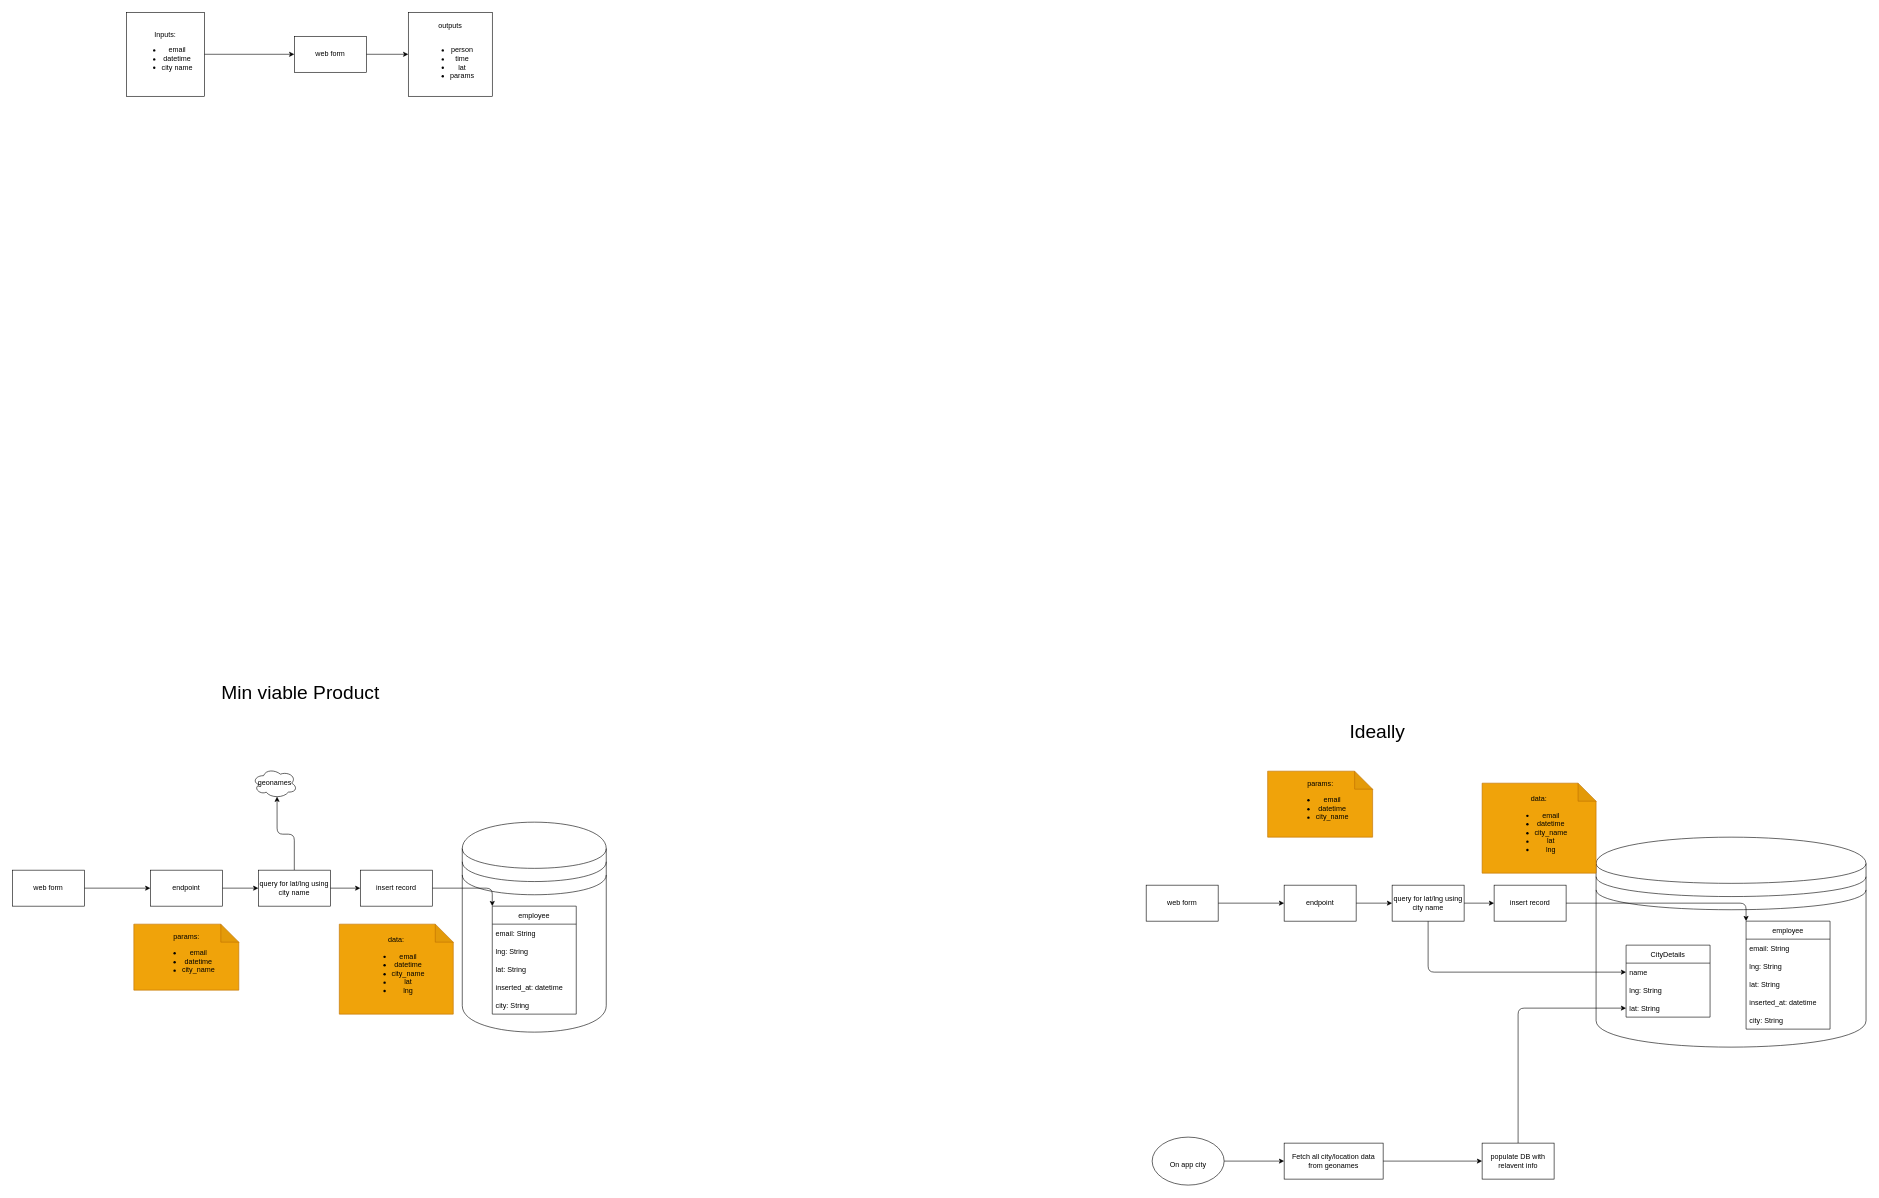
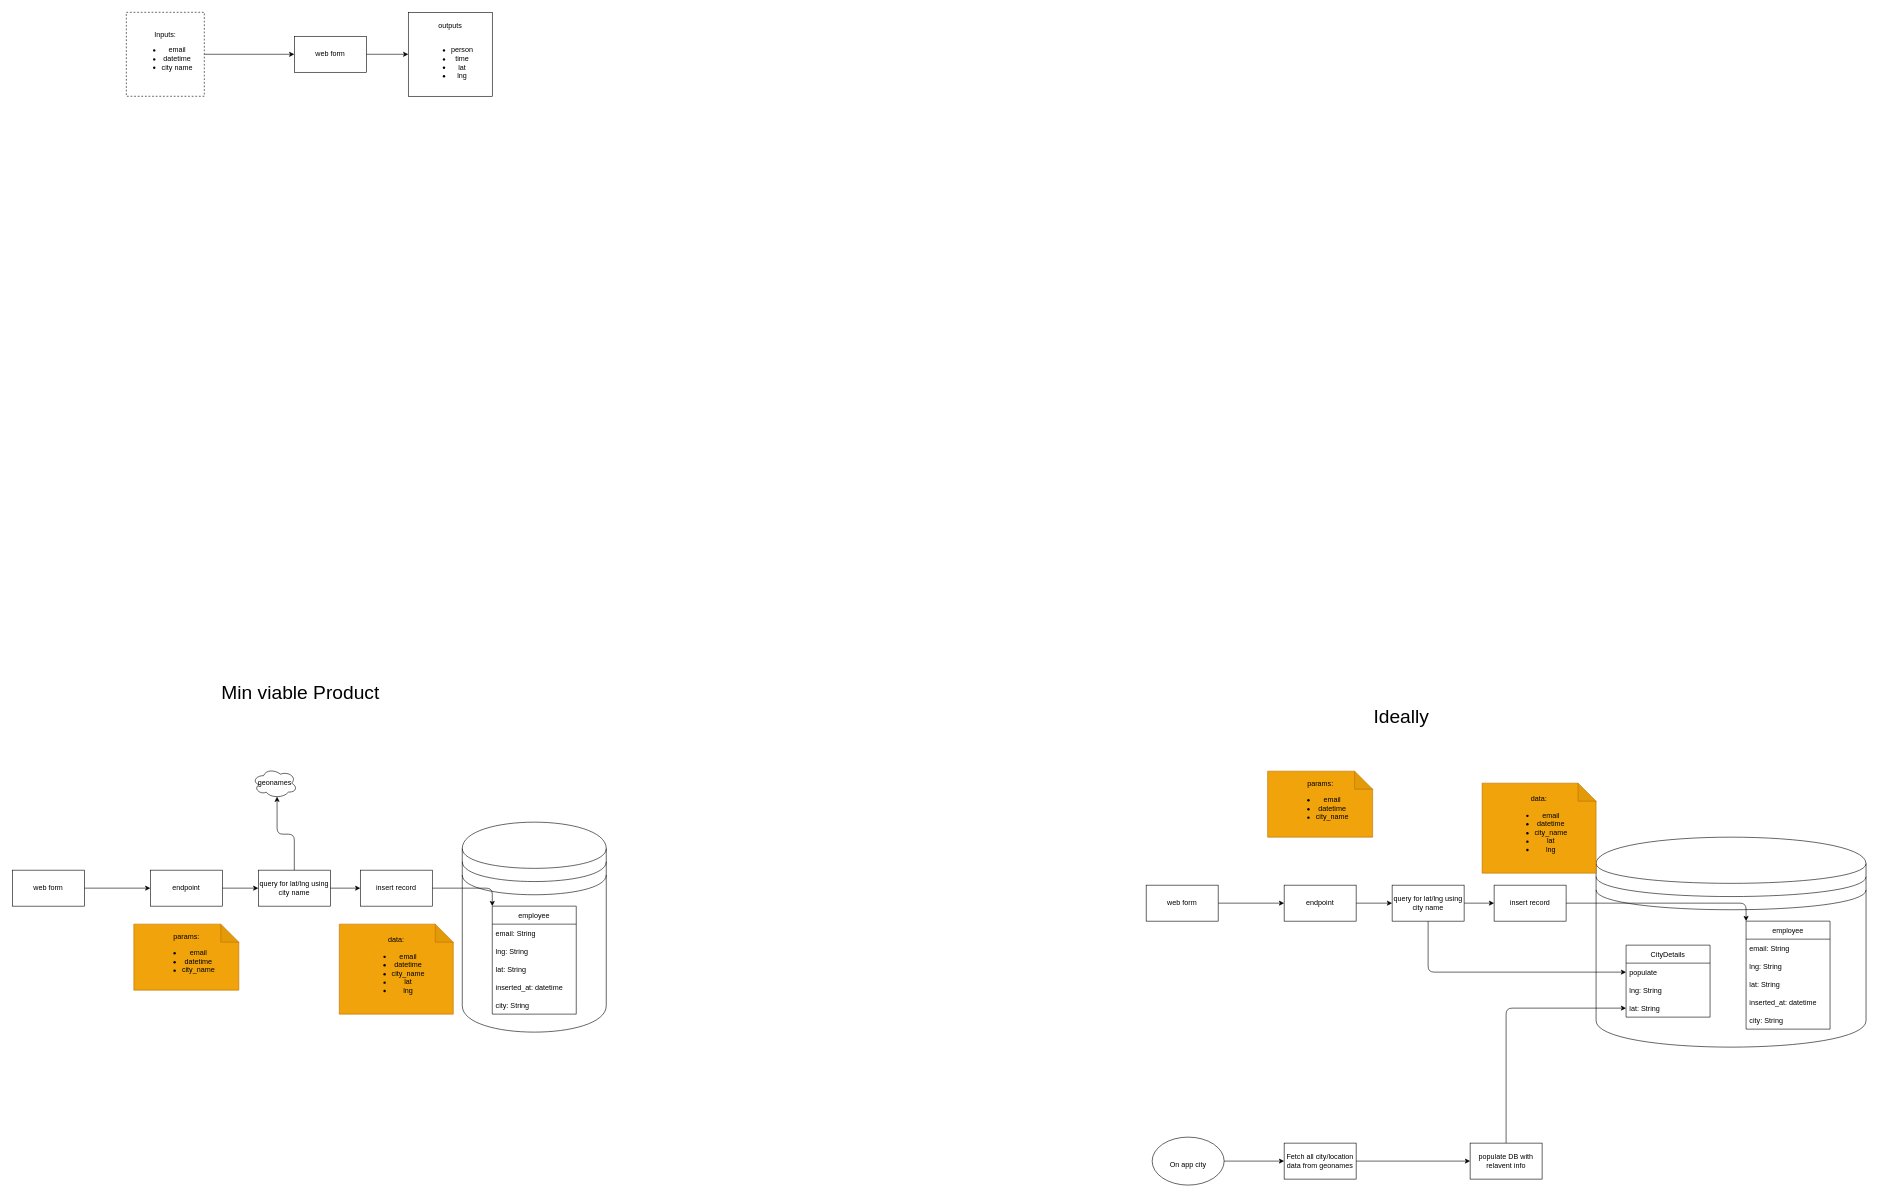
(165, 54) -> (165, 54)
(450, 54) -> (450, 54)
(1377, 732) -> (1401, 717)
(1638, 973) -> (1645, 973)
(1334, 1161) -> (1320, 1161)
(1518, 1161) -> (1506, 1161)
